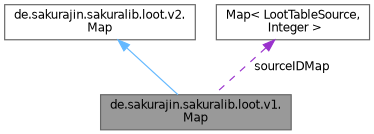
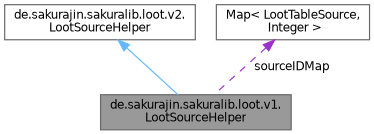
(100, 22) -> (100, 22)
(196, 112) -> (196, 112)
